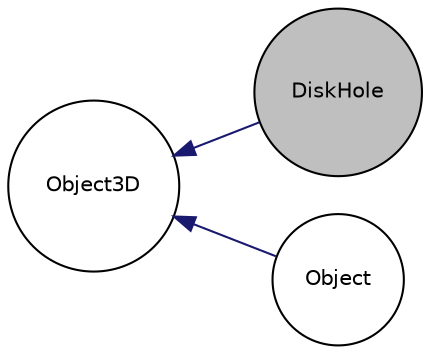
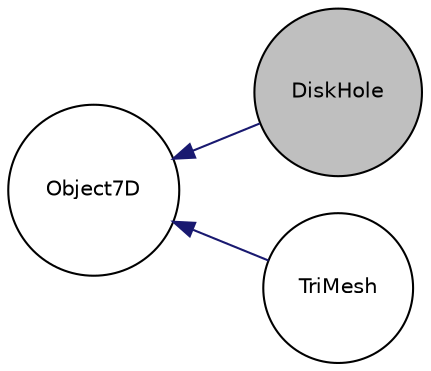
(94, 186) -> (94, 190)
(338, 280) -> (338, 288)
